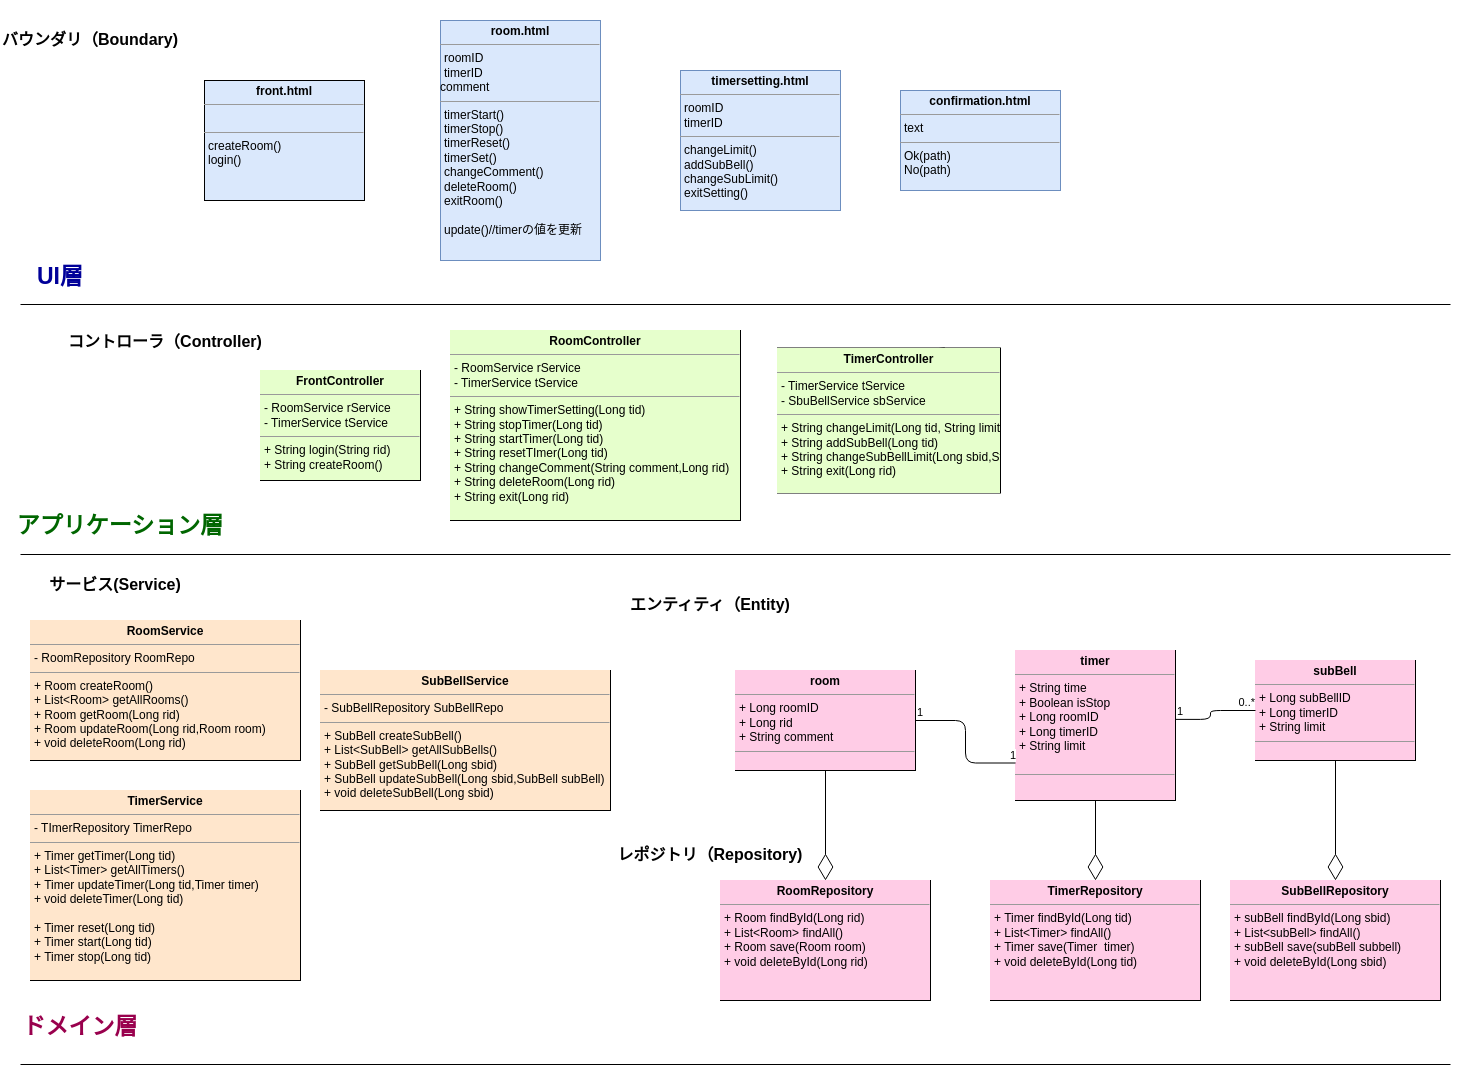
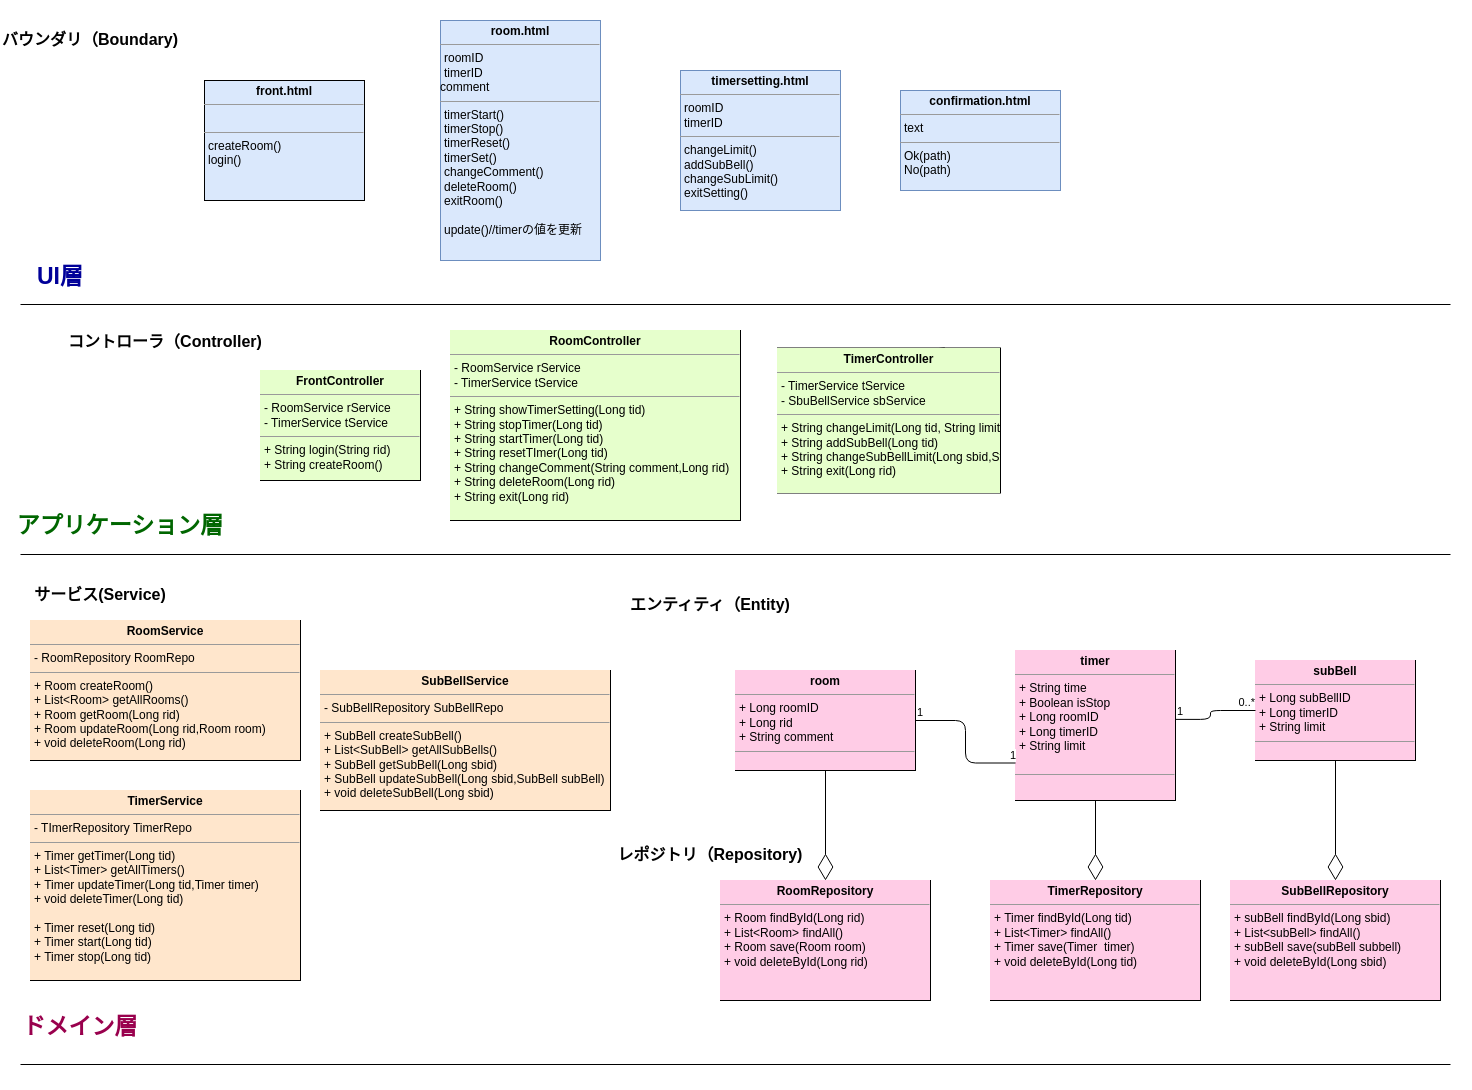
(116, 584) -> (101, 594)
